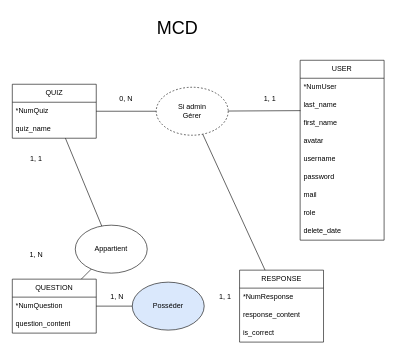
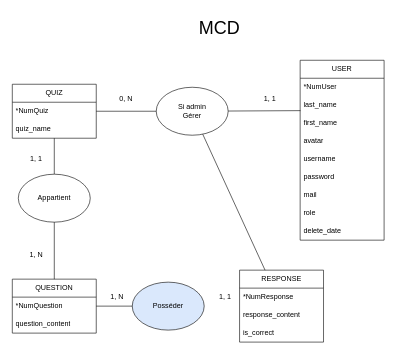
(177, 27) -> (219, 27)
(192, 111) -> (192, 111)
(111, 249) -> (54, 198)
